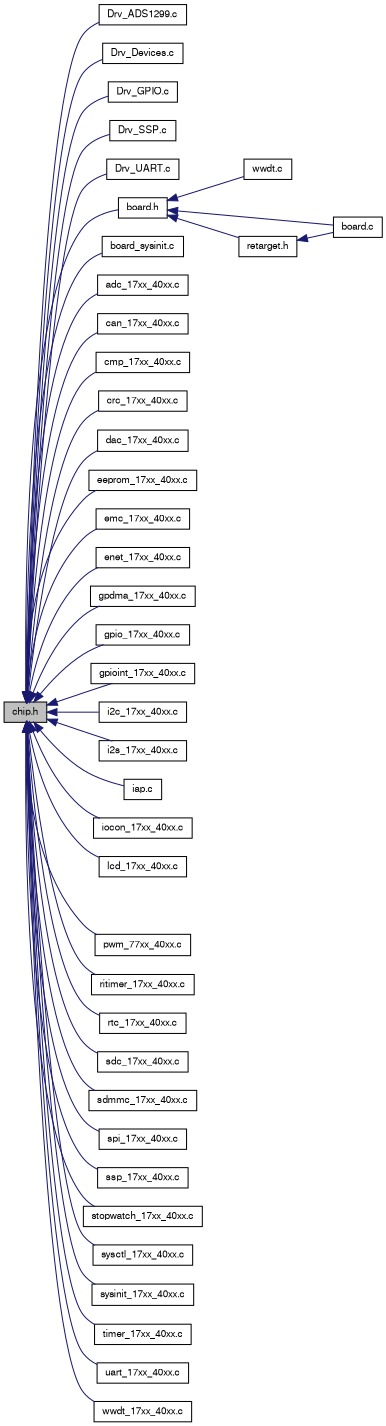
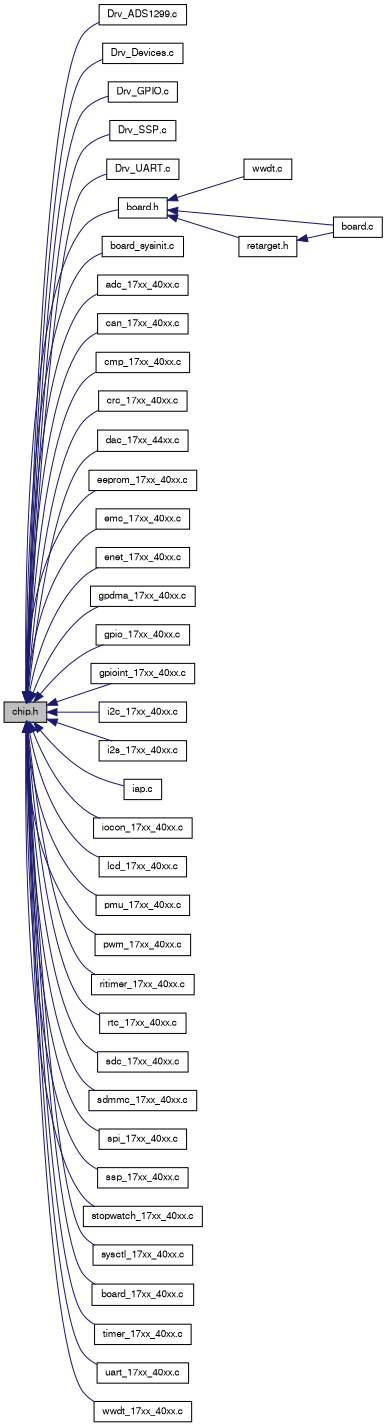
(143, 441) -> (143, 441)
none -> (143, 905)
(143, 945) -> (143, 945)
(143, 1295) -> (143, 1295)
